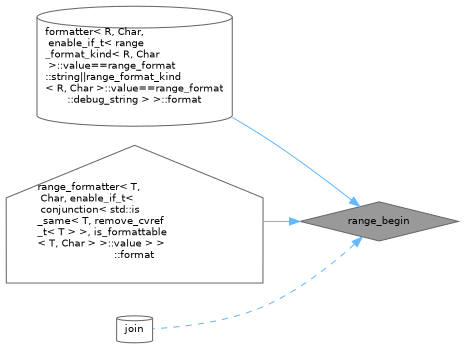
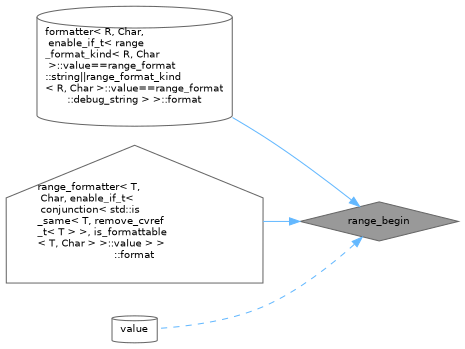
(135, 329) -> (135, 329)
